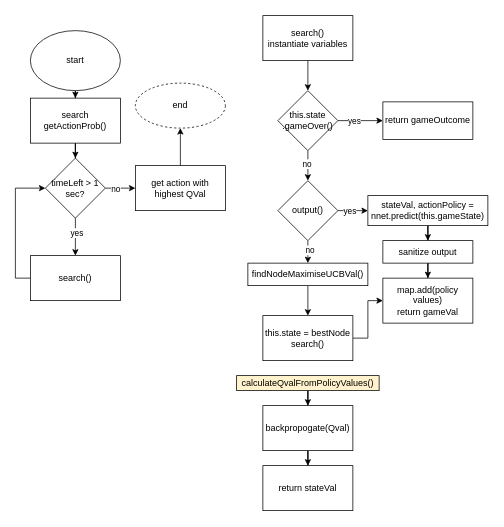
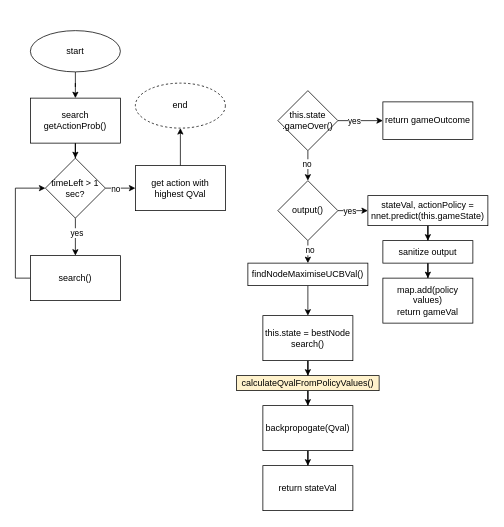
(308, 38) -> none
(75, 60) -> (75, 51)
(308, 84) -> none
(372, 300) -> (308, 370)
